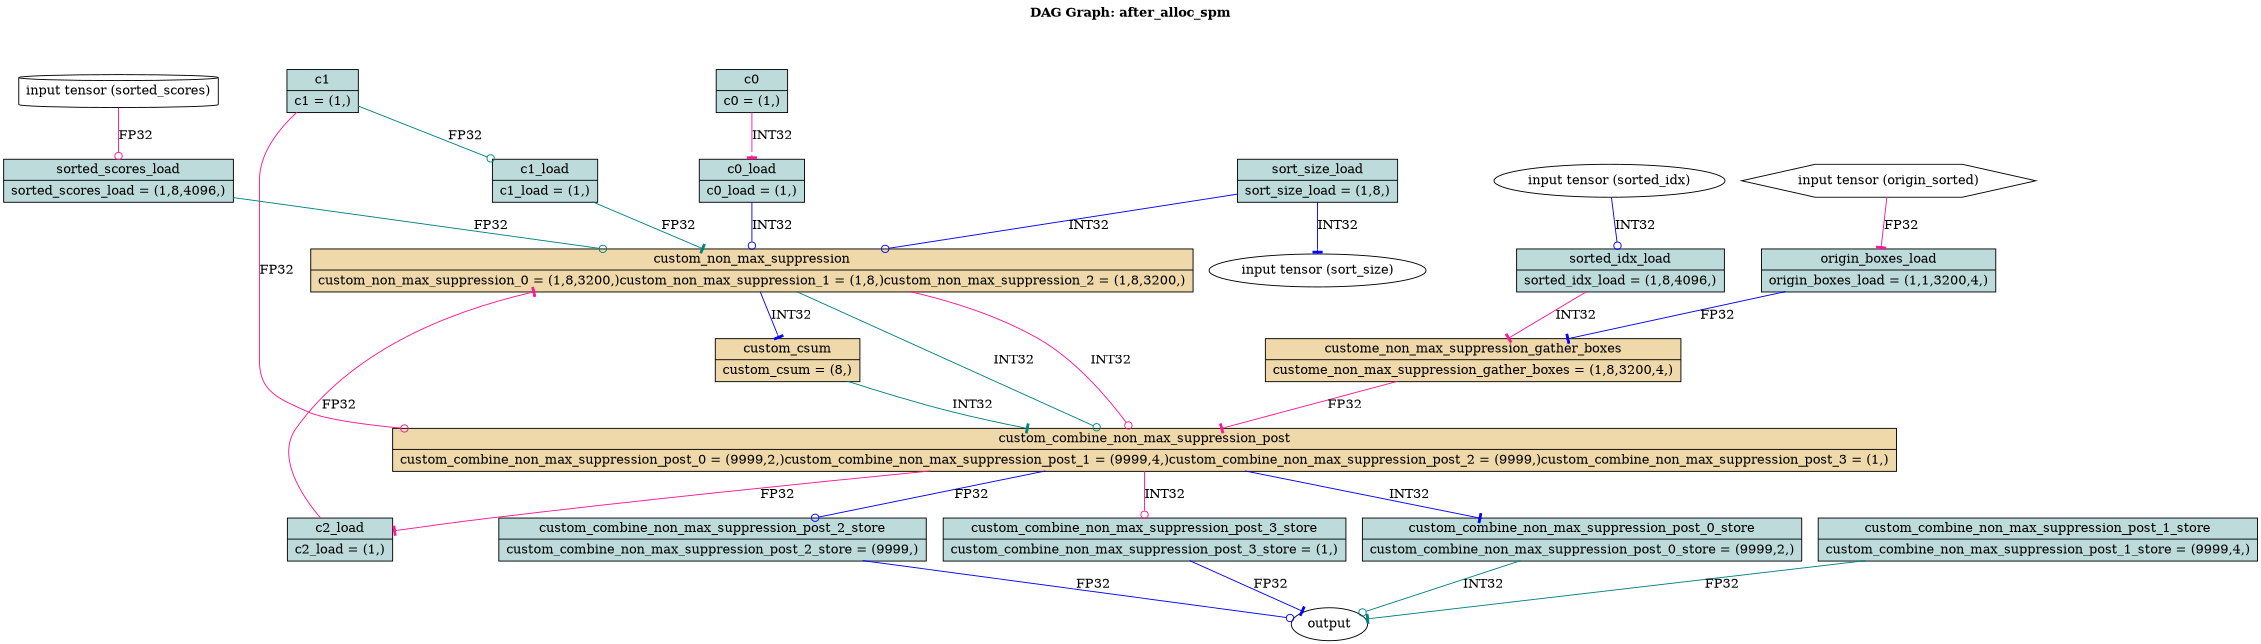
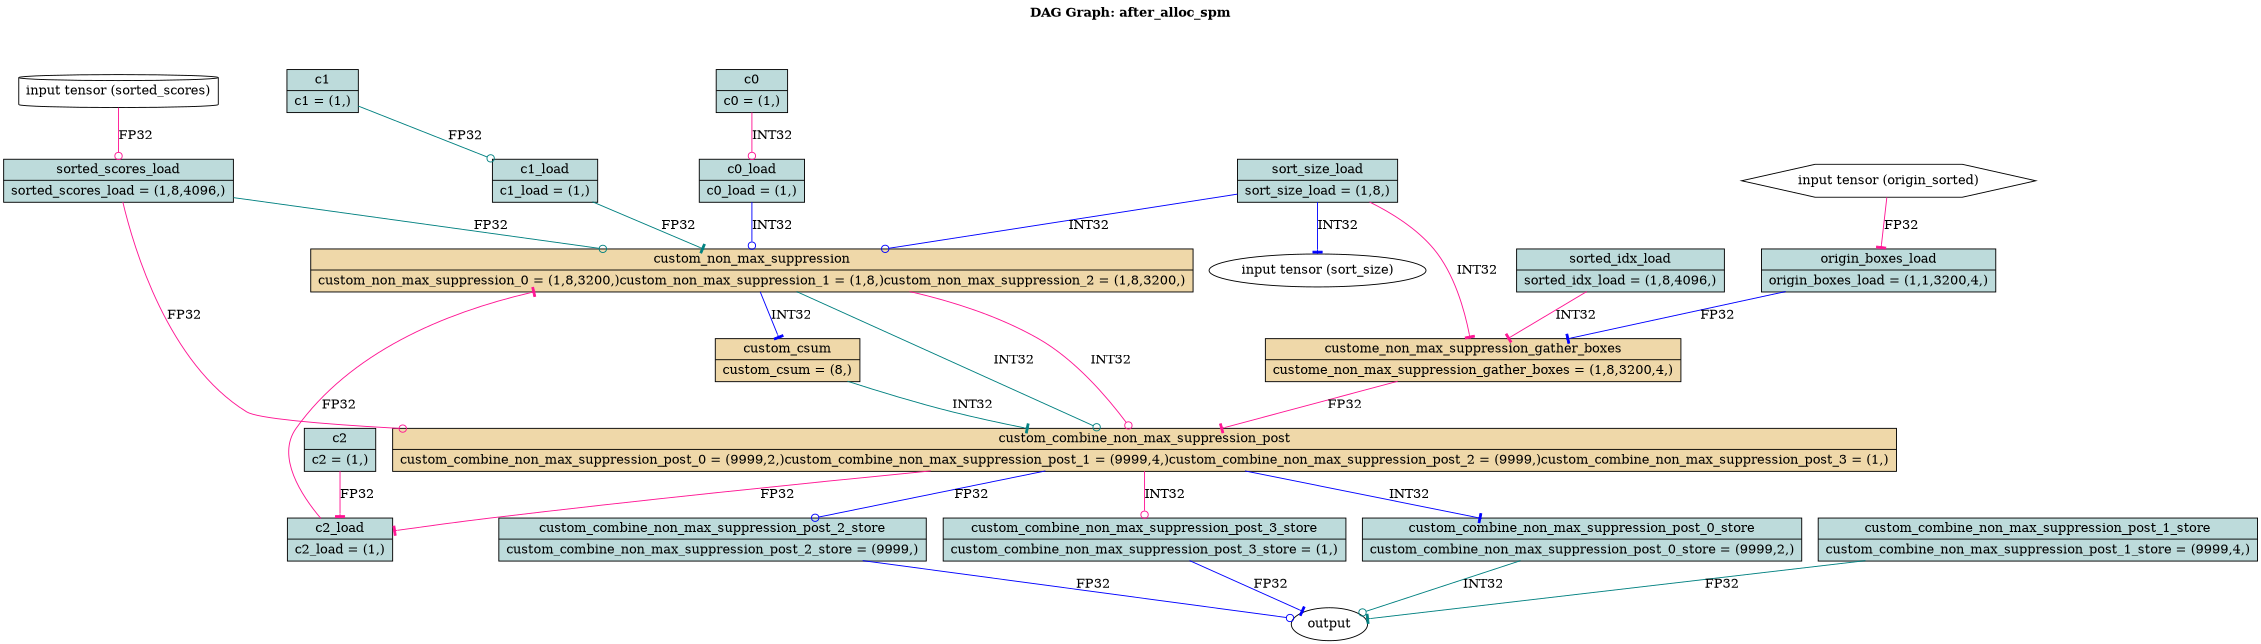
(752, 132) -> (752, 132)
(1610, 181) -> none
none -> (1438, 254)
(259, 316) -> (210, 381)
none -> (340, 450)
